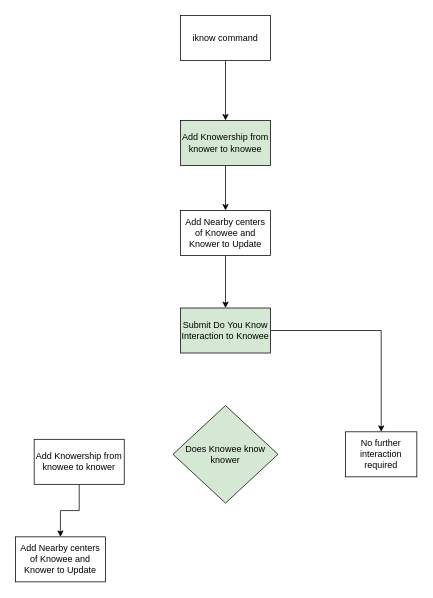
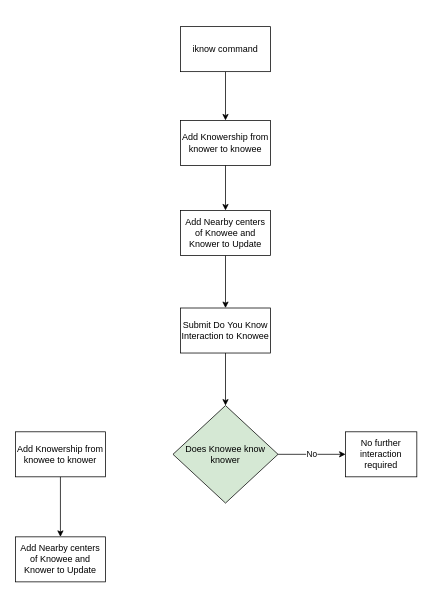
(225, 38) -> (225, 49)
(225, 143) -> (225, 143)
(225, 330) -> (225, 330)
(374, 330) -> (225, 376)
none -> (309, 454)
(79, 462) -> (60, 454)
